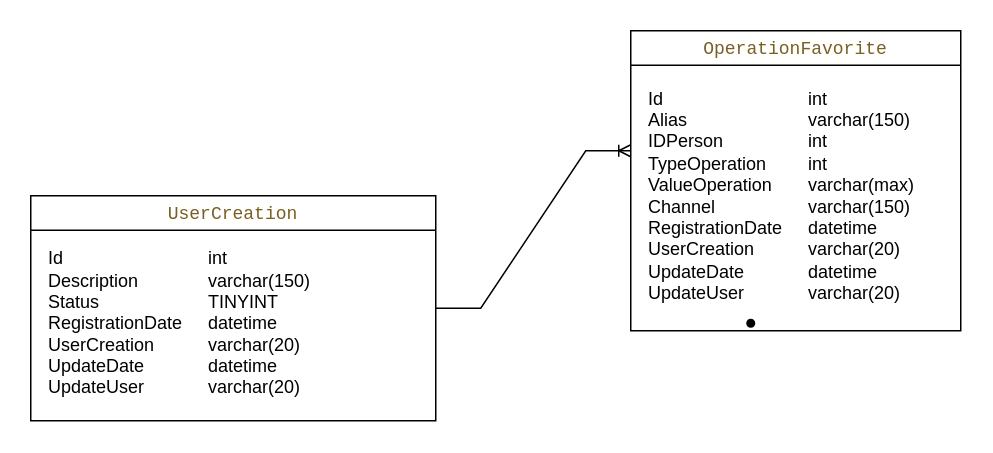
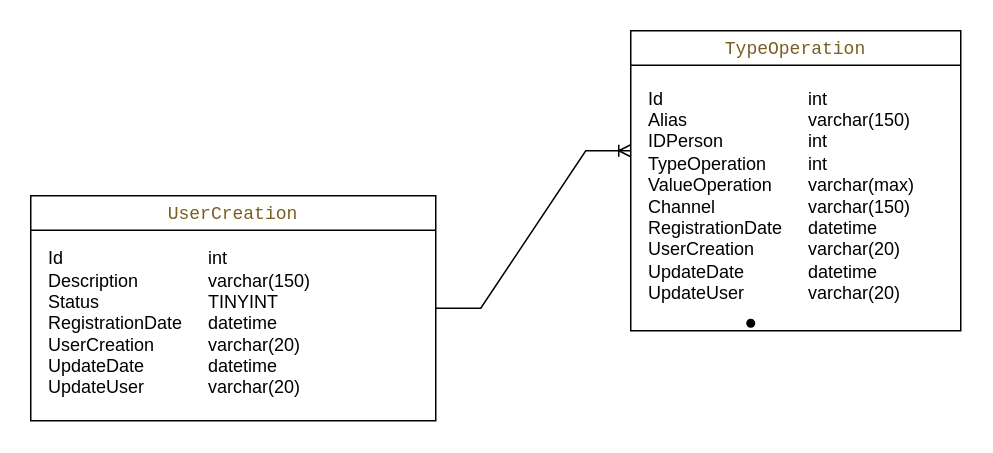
(796, 49) -> (796, 49)
